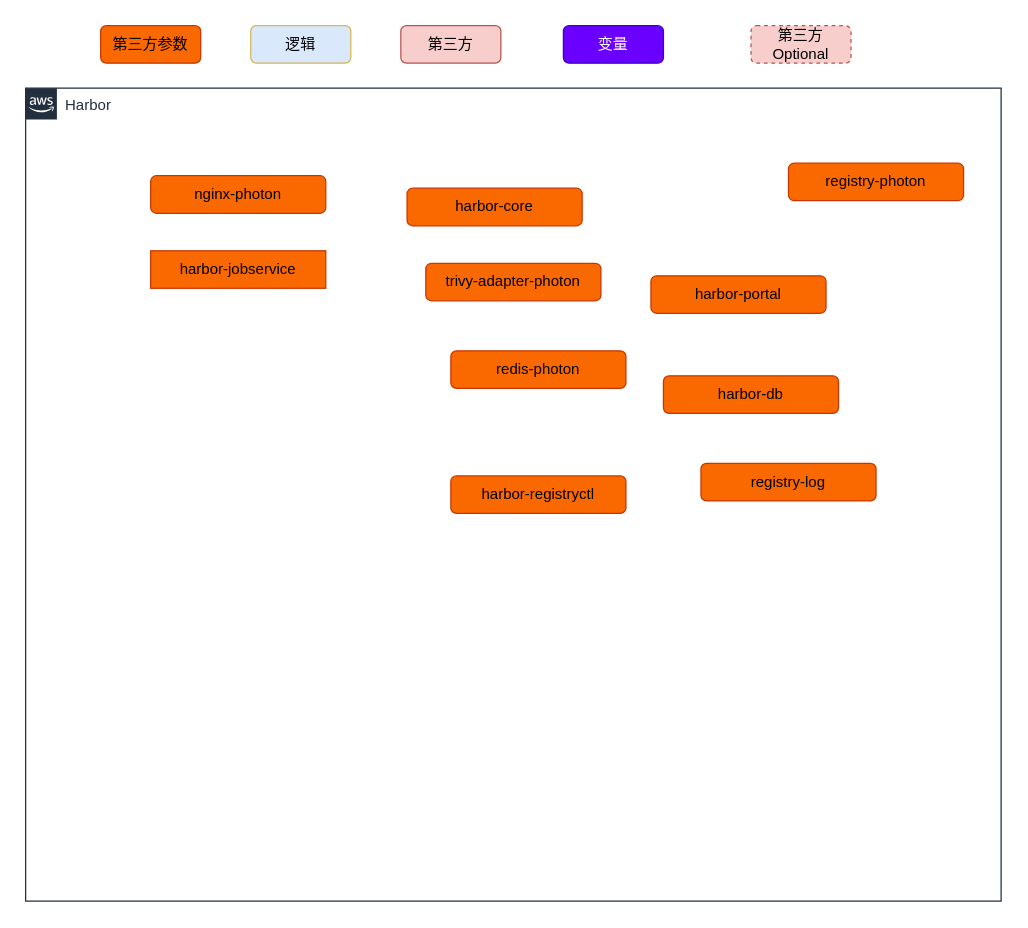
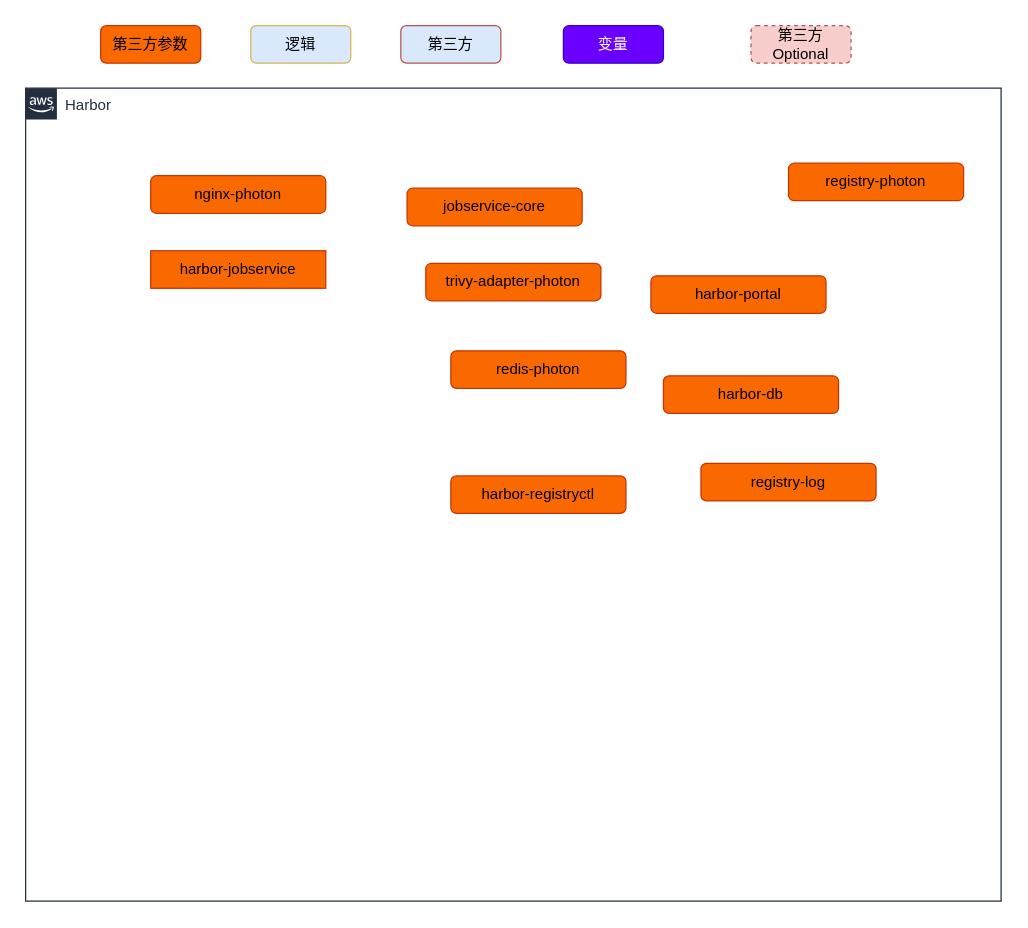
(451, 44) -> (451, 44)
(494, 207) -> (494, 207)
